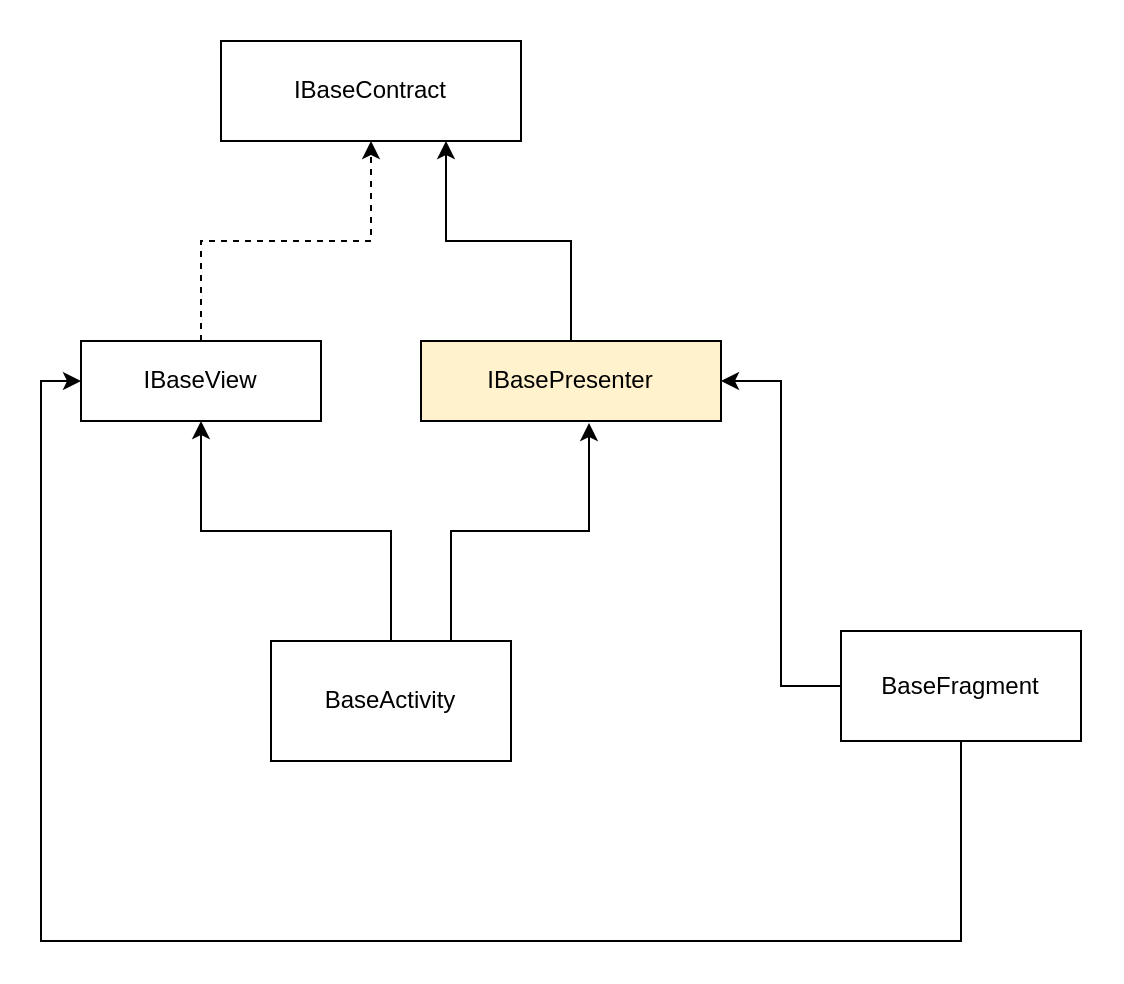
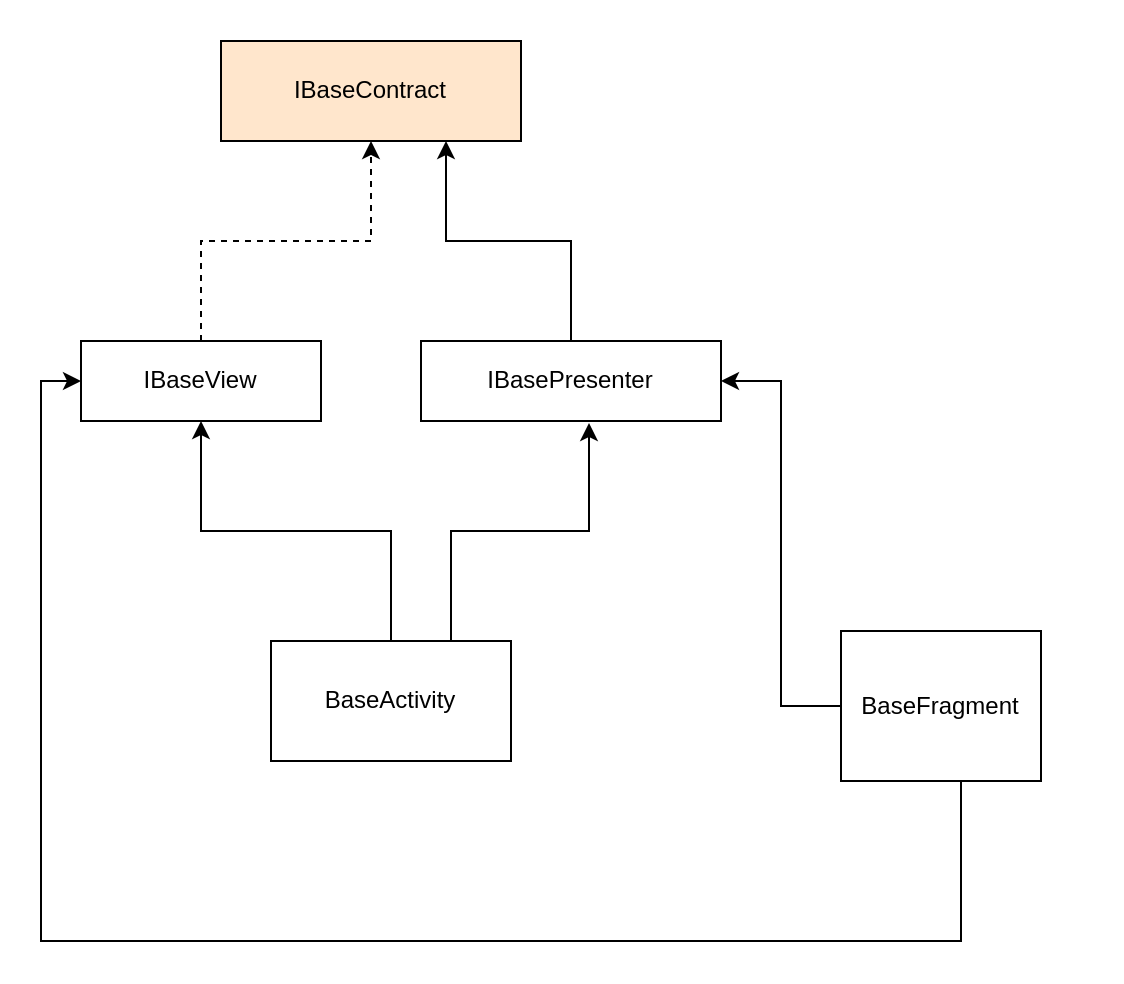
(371, 91) -> (371, 91)
(571, 381) -> (571, 381)
(961, 686) -> (941, 706)
